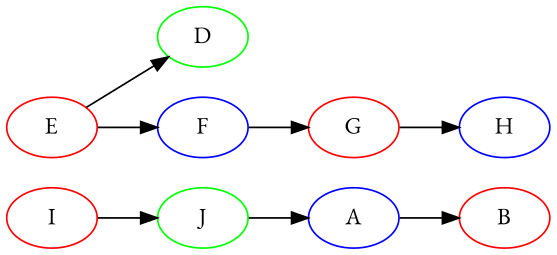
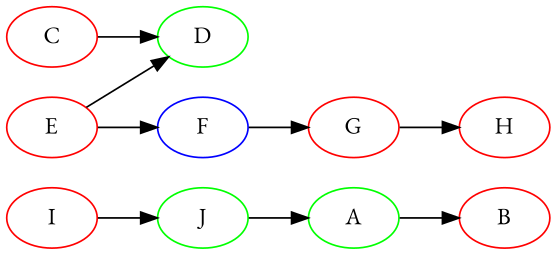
none -> (52, 37)
(505, 127) -> (505, 127)
(354, 218) -> (354, 218)
